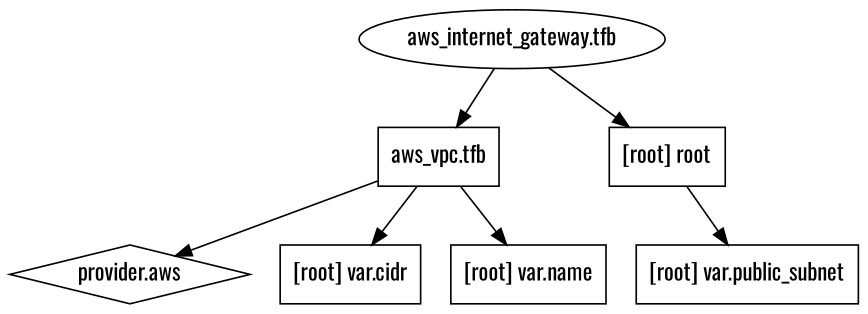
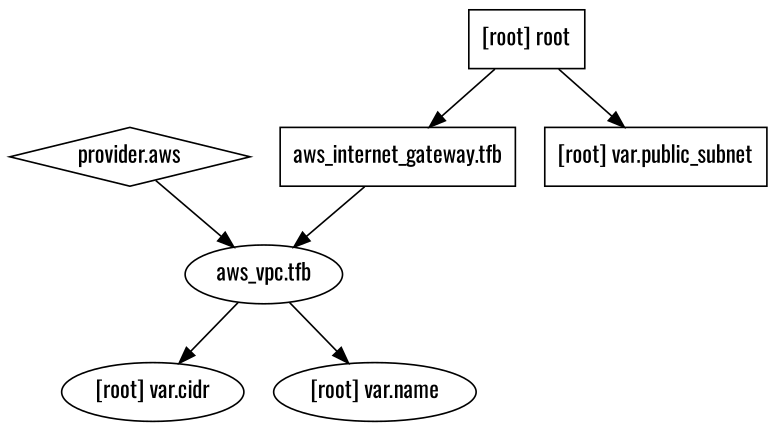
(512, 39) -> (398, 157)
(582, 93) -> (468, 93)
(439, 157) -> (264, 274)
(284, 216) -> (188, 208)
(350, 274) -> (153, 392)
(528, 274) -> (375, 392)
